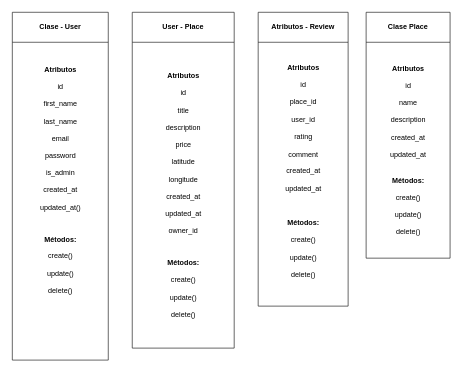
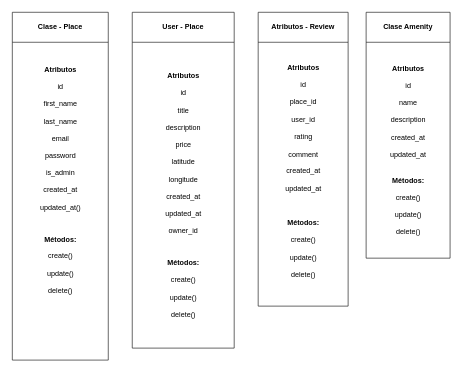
(60, 27) -> (60, 27)
(408, 27) -> (408, 27)
